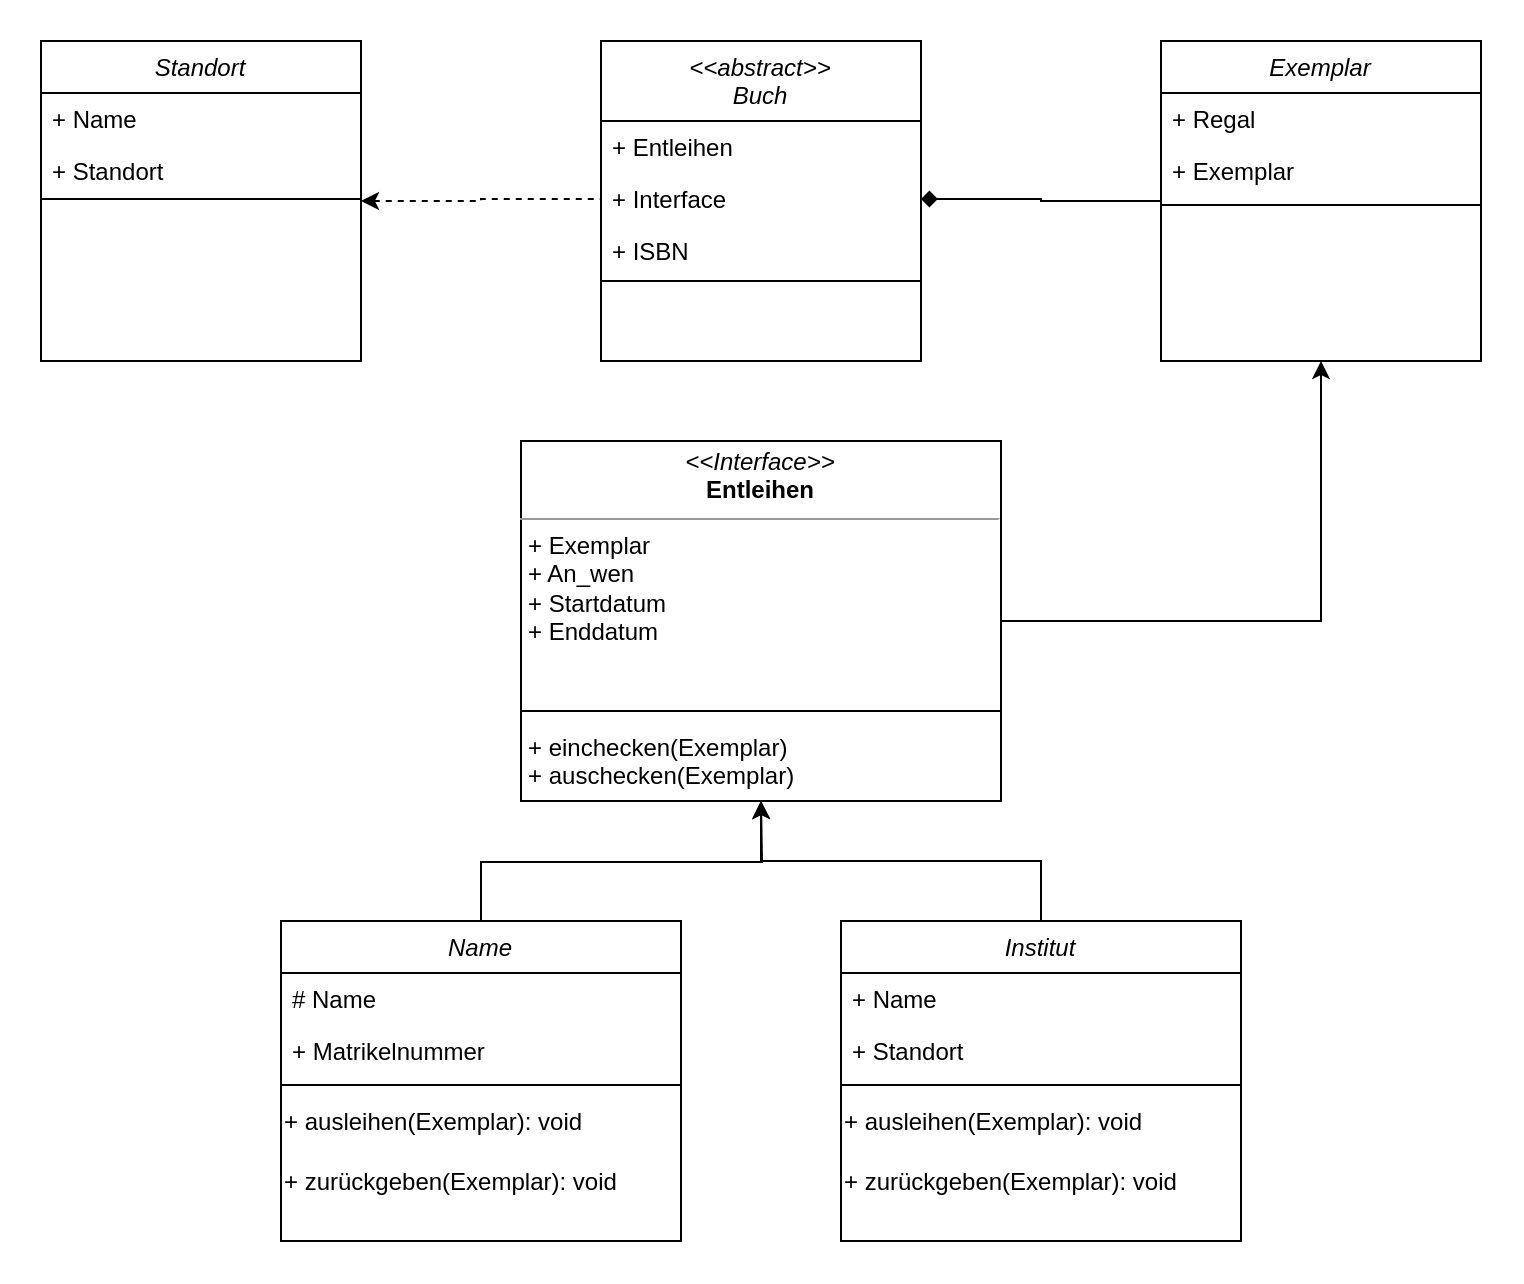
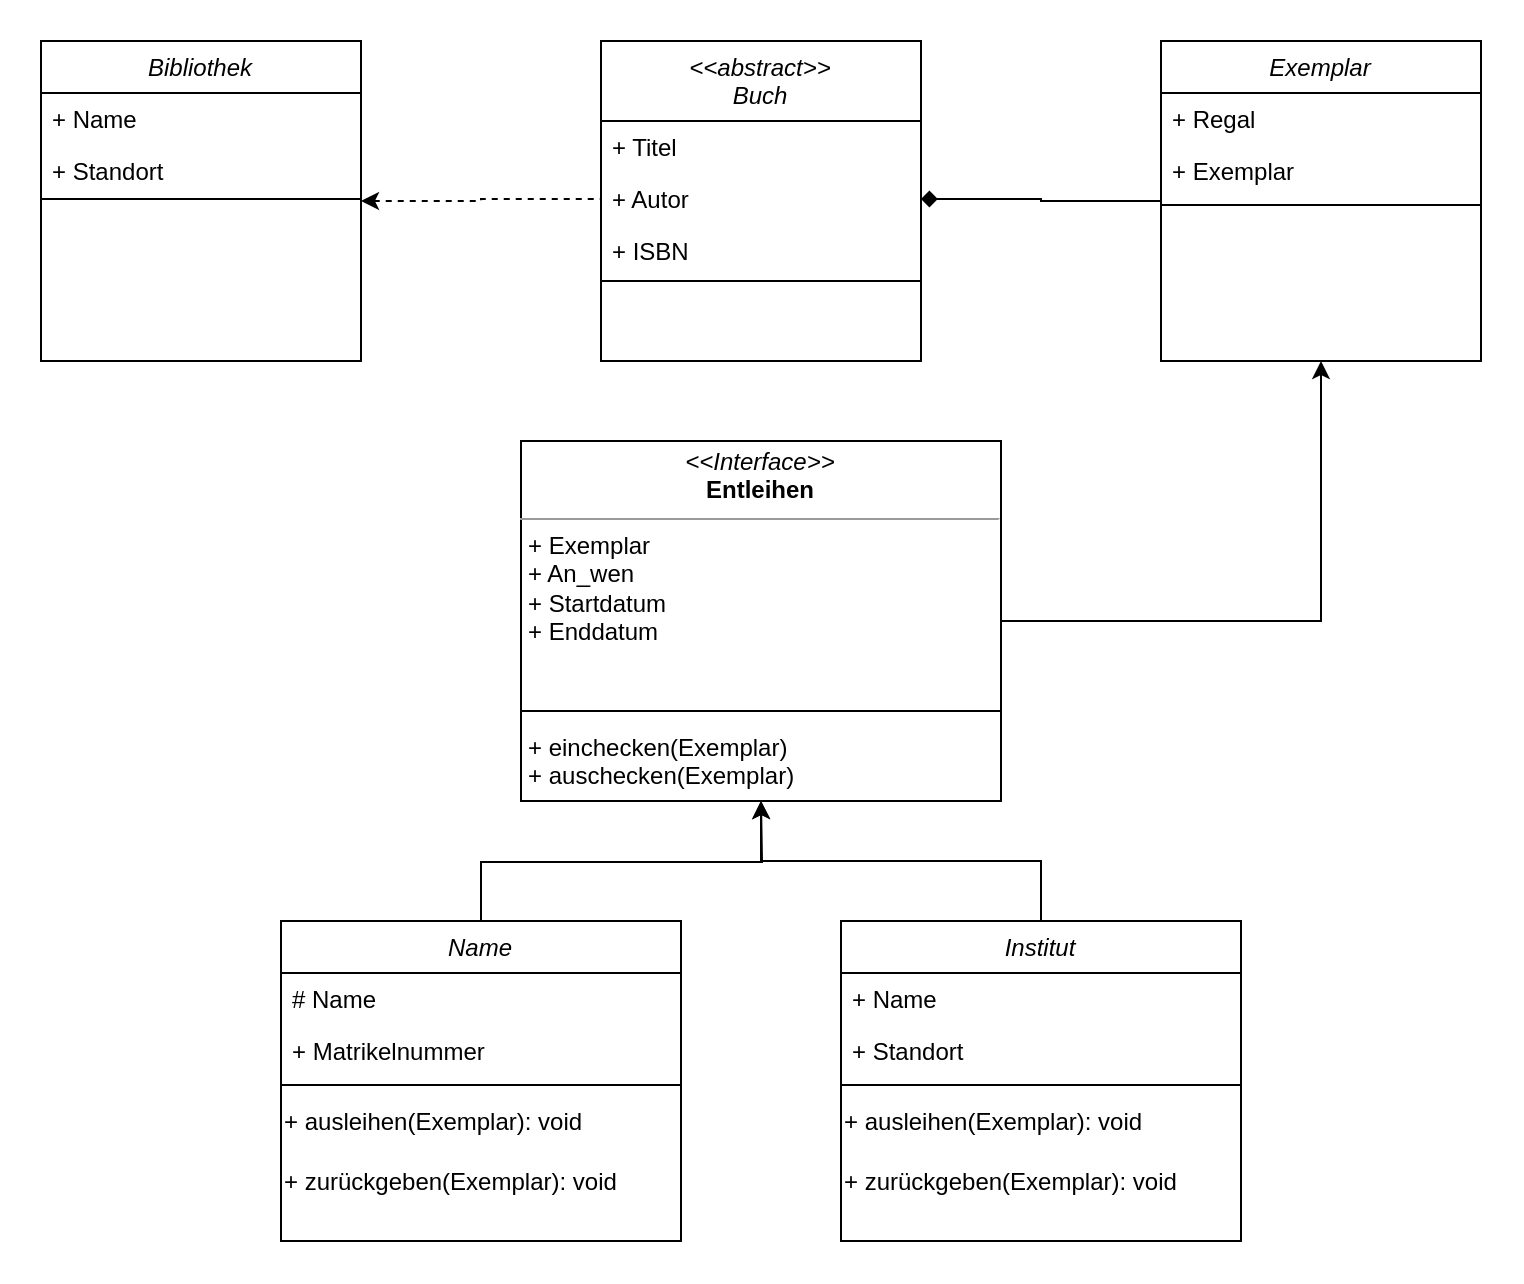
(200, 68) -> (200, 68)
(677, 148) -> (650, 148)
(683, 200) -> (656, 200)
